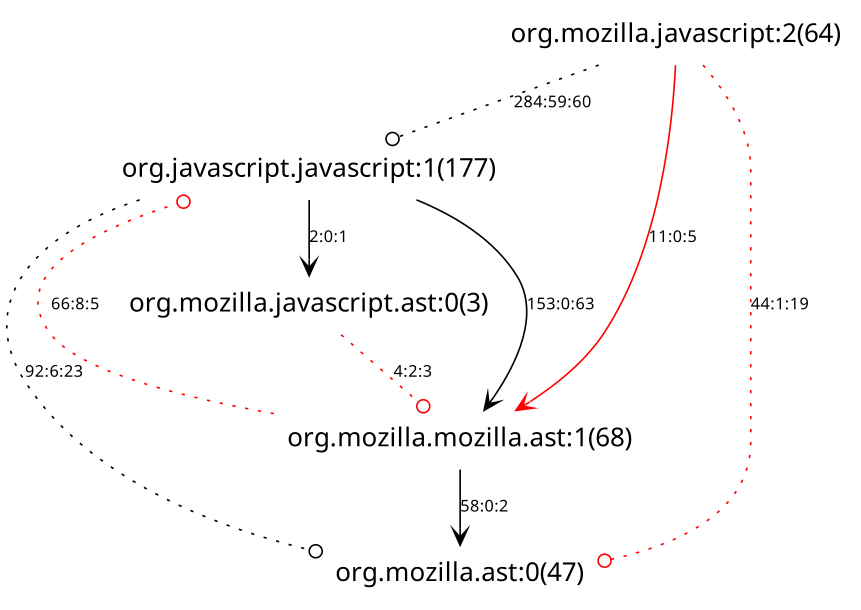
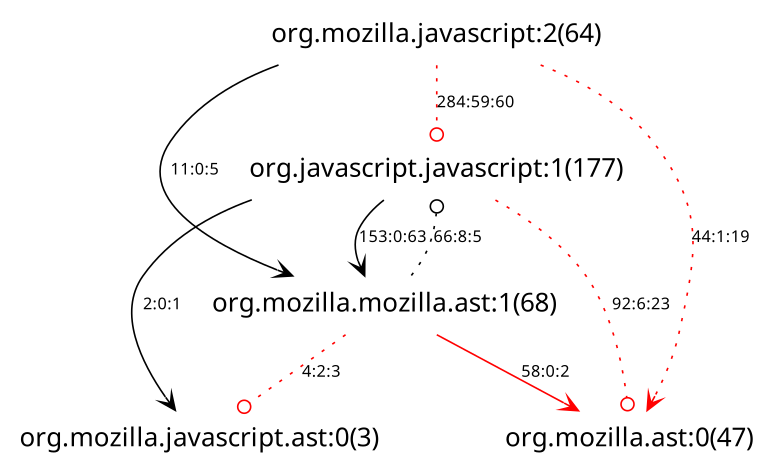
(499, 101) -> (437, 96)
(642, 252) -> (161, 168)
(60, 343) -> (429, 246)
(751, 346) -> (685, 199)
(380, 368) -> (298, 369)
(50, 414) -> (589, 280)
(460, 499) -> (500, 369)
